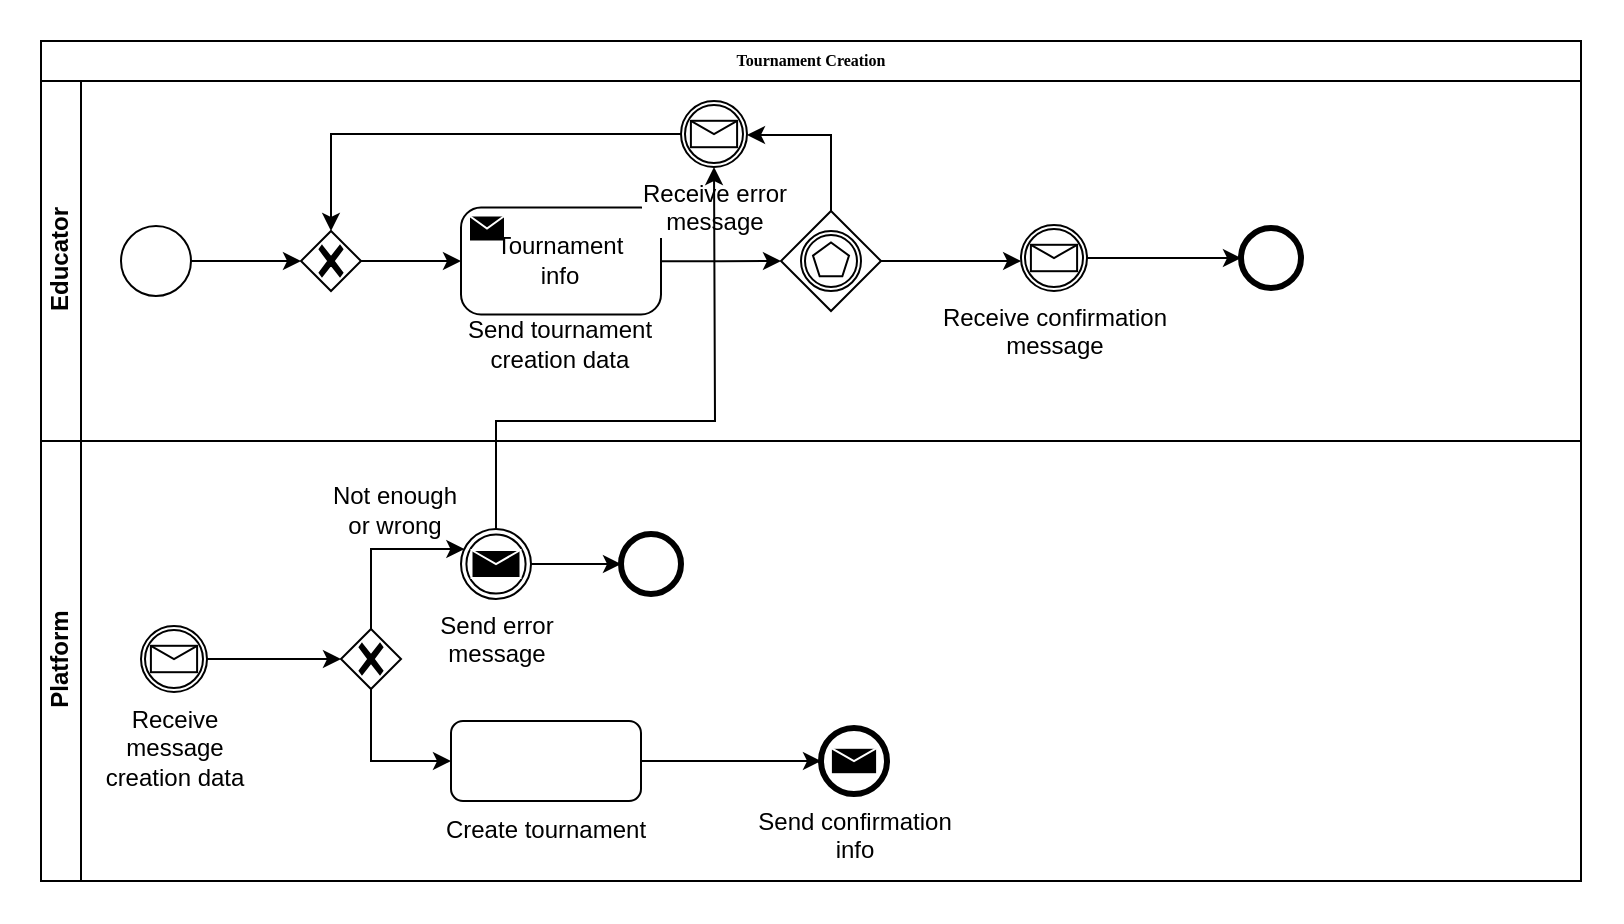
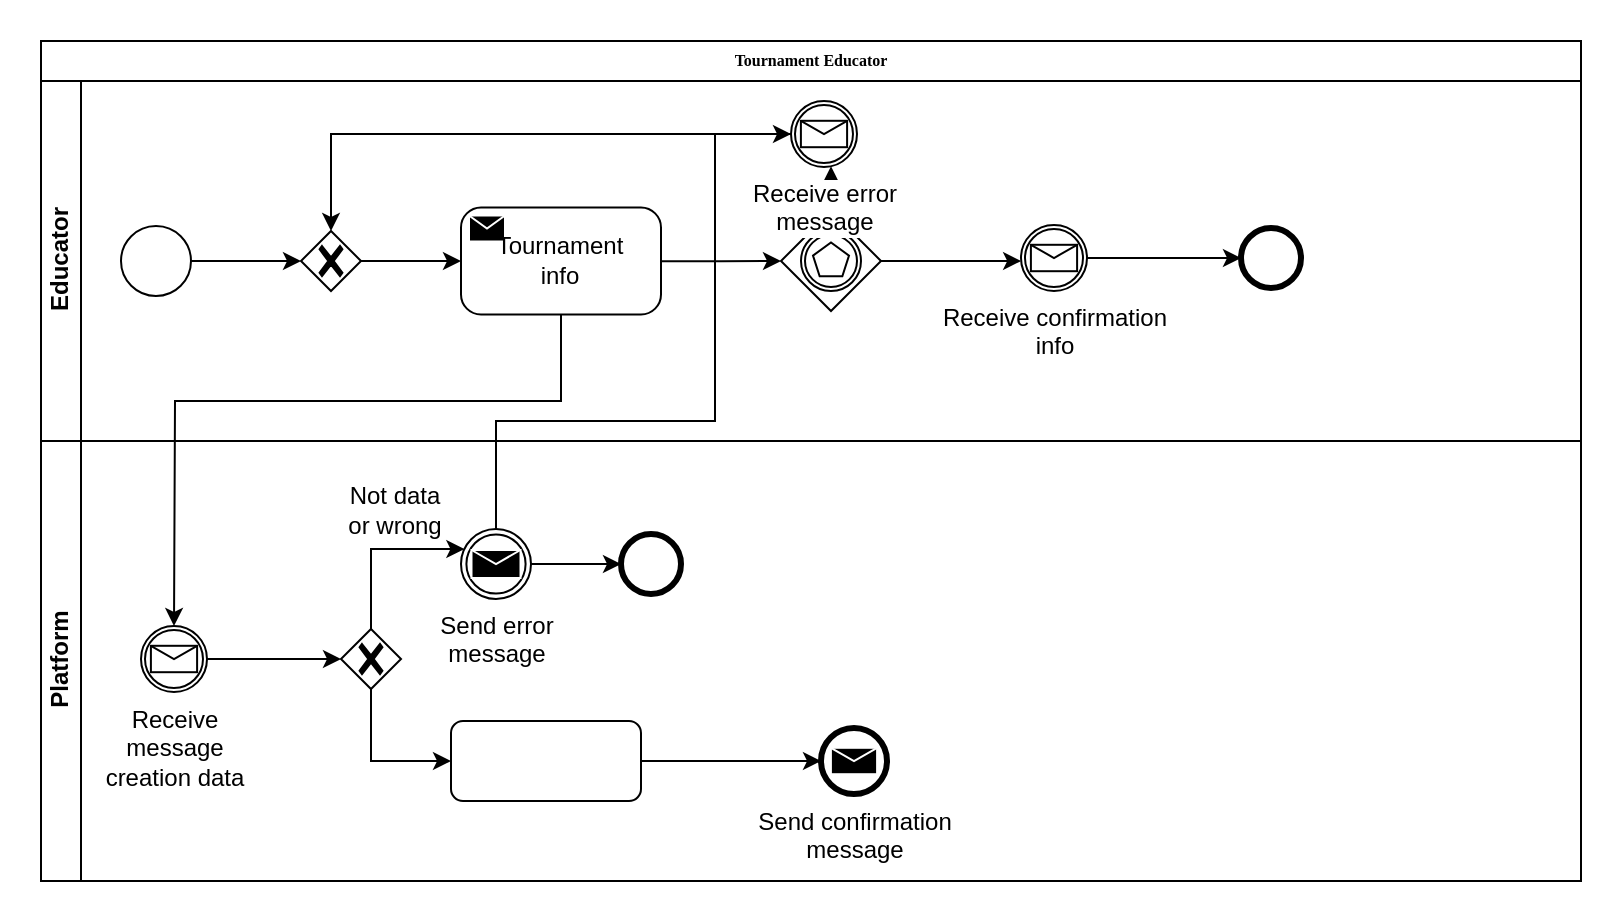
(812, 61) -> (812, 61)
(714, 134) -> (824, 134)
(1056, 334) -> (1056, 334)
(561, 345) -> none
none -> (393, 401)
(396, 511) -> (396, 511)
(546, 831) -> none
(856, 838) -> (856, 838)
